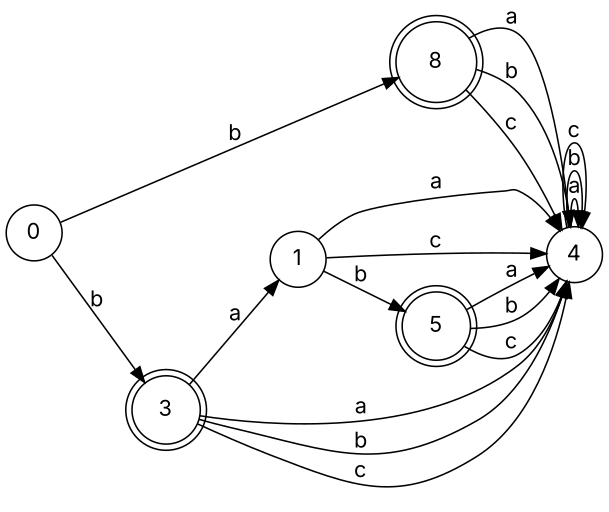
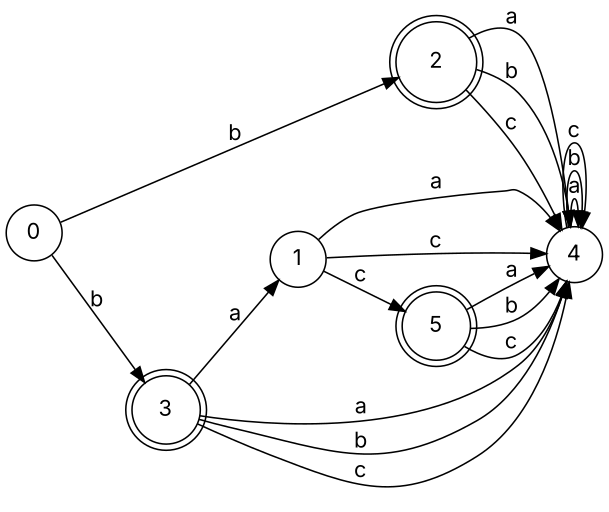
(436, 62) -> (436, 62)
(361, 276) -> (361, 276)
